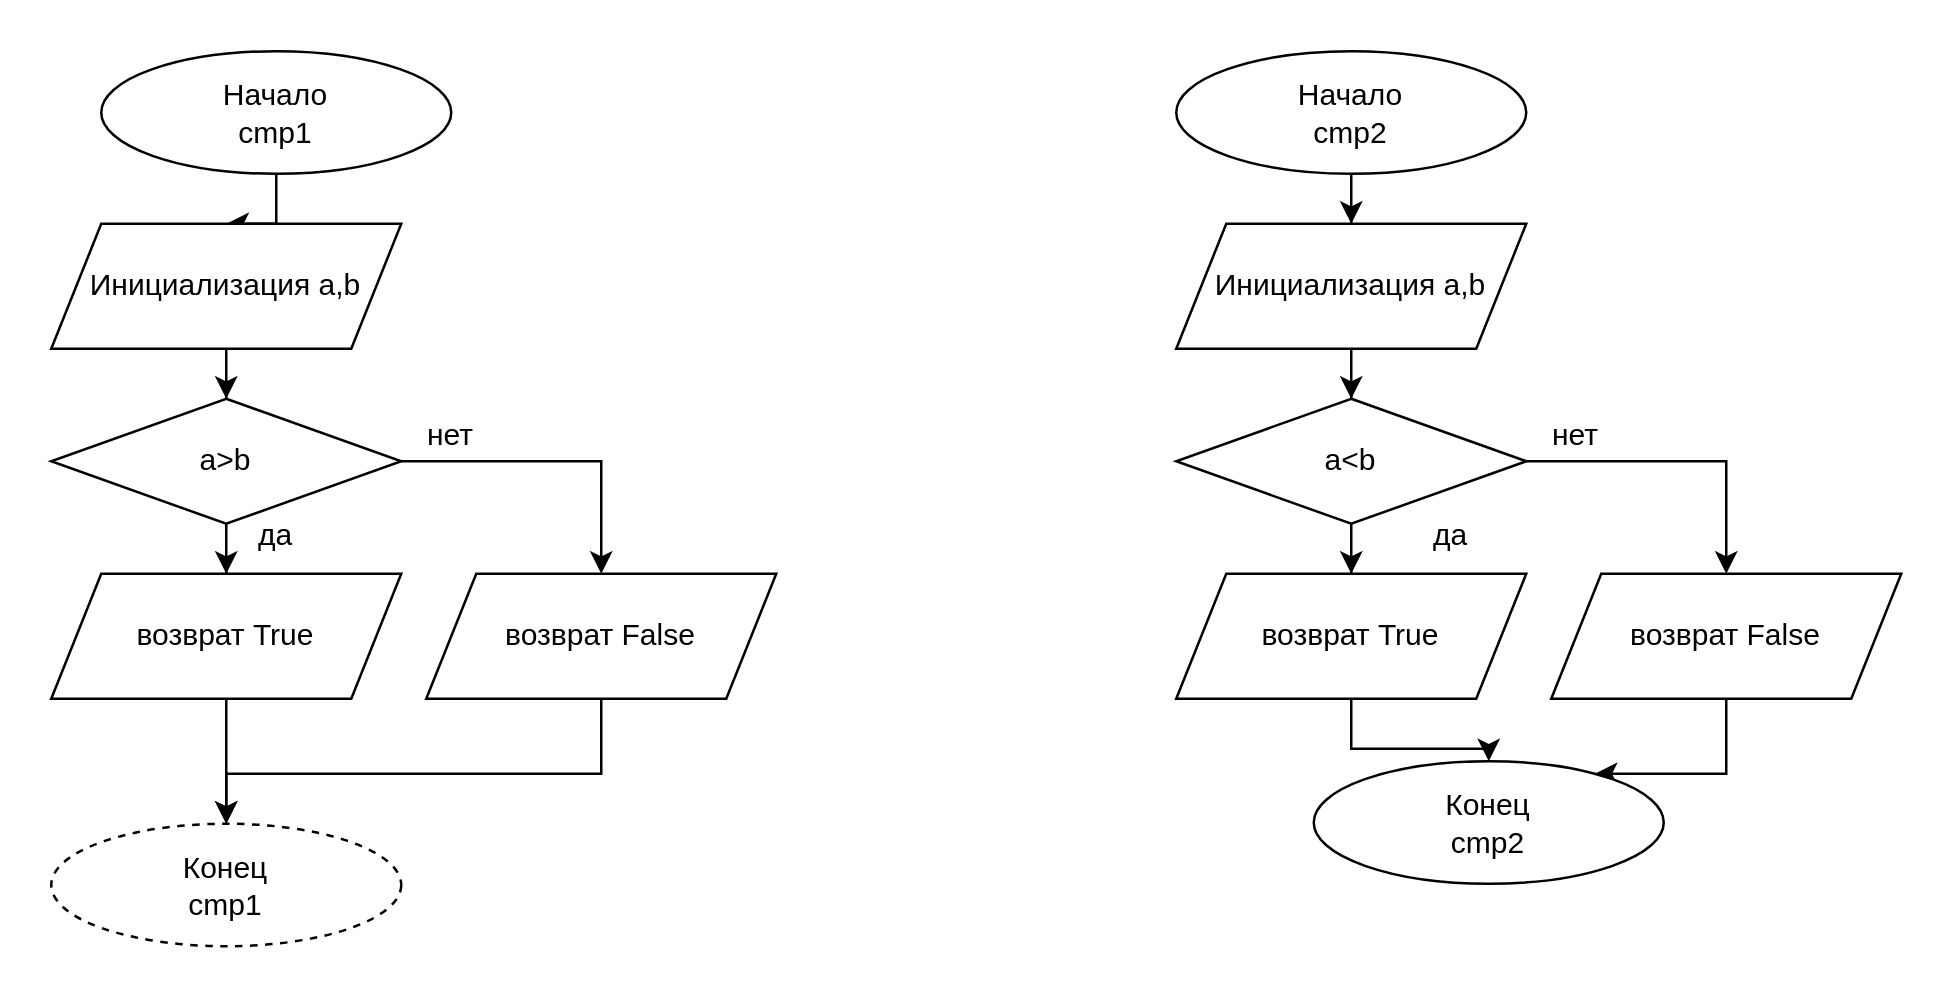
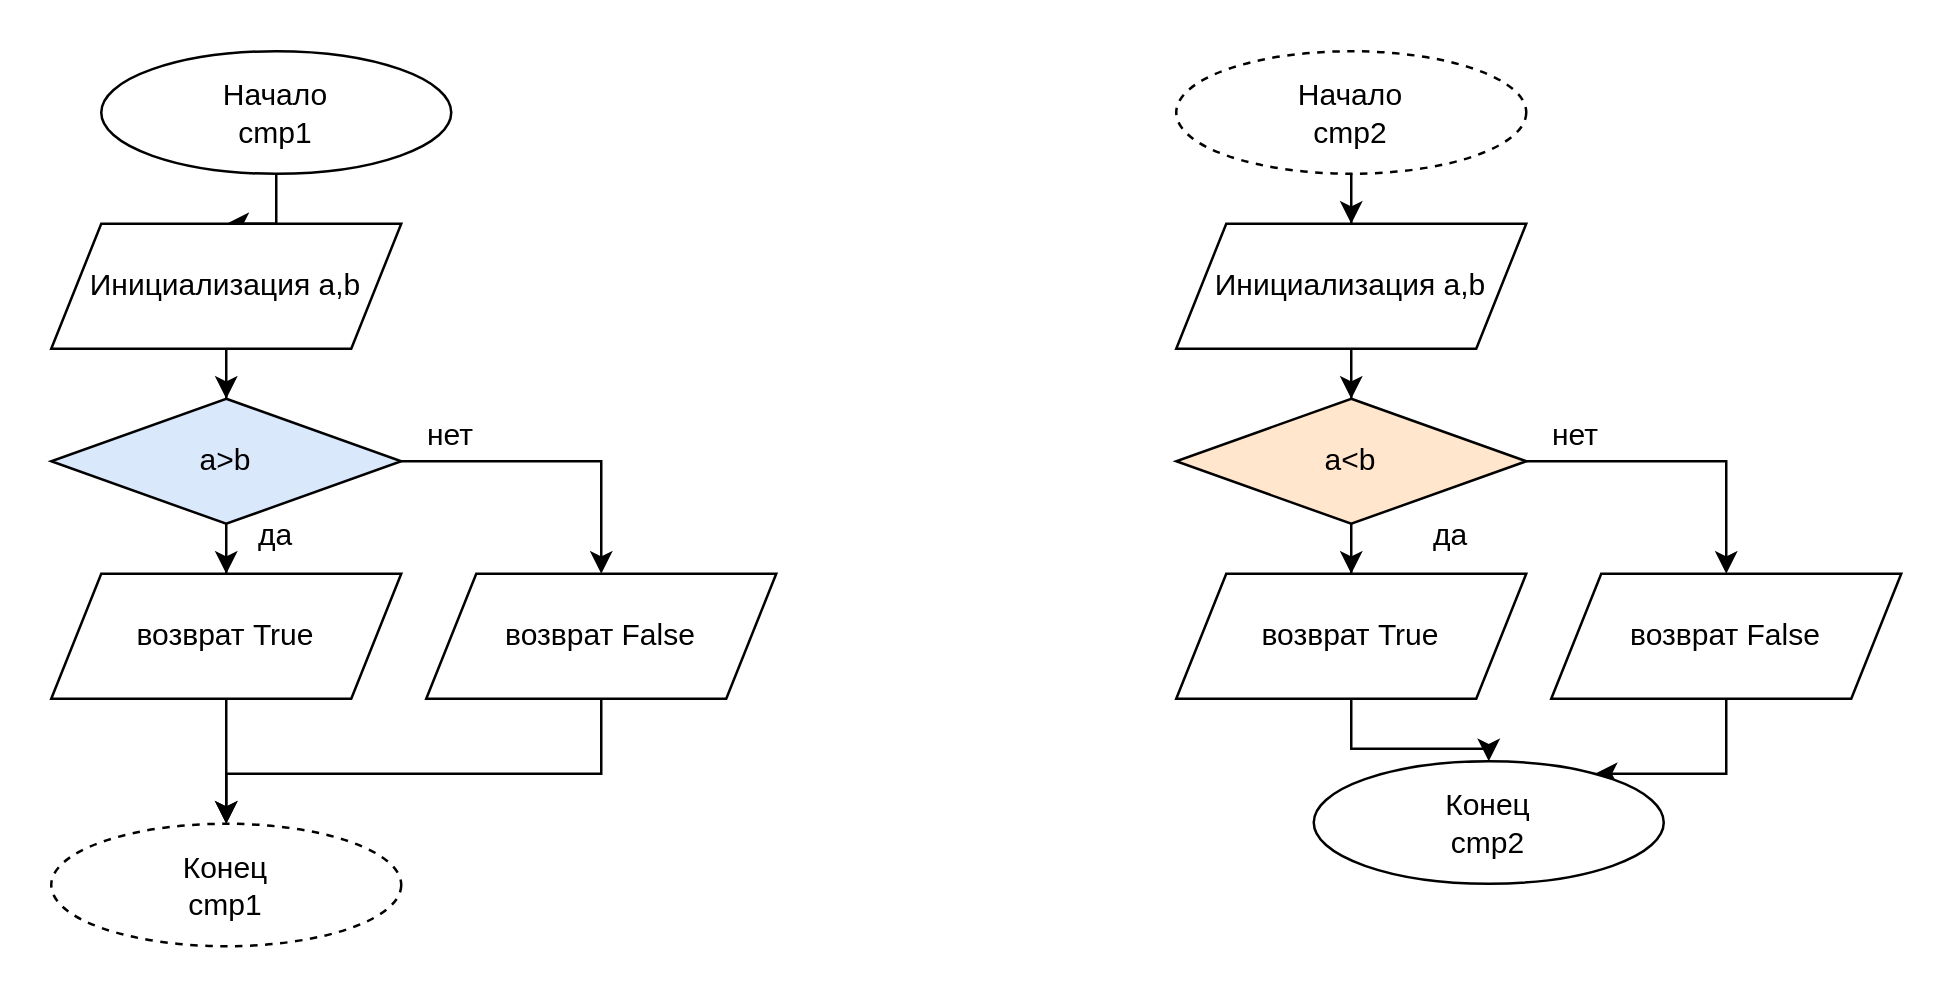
(1351, 113) -> (1351, 113)
(226, 461) -> (226, 461)
(1351, 461) -> (1351, 461)
